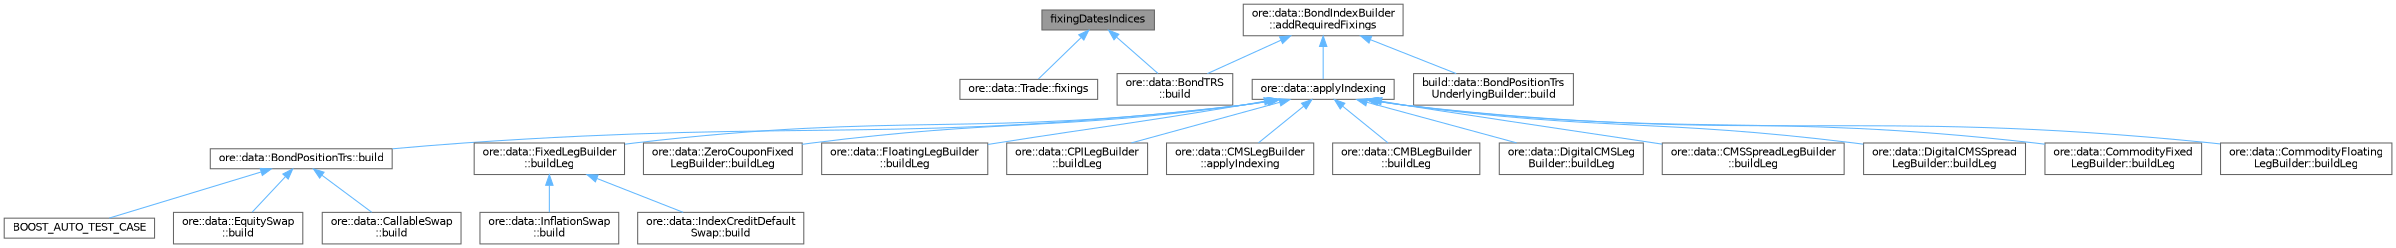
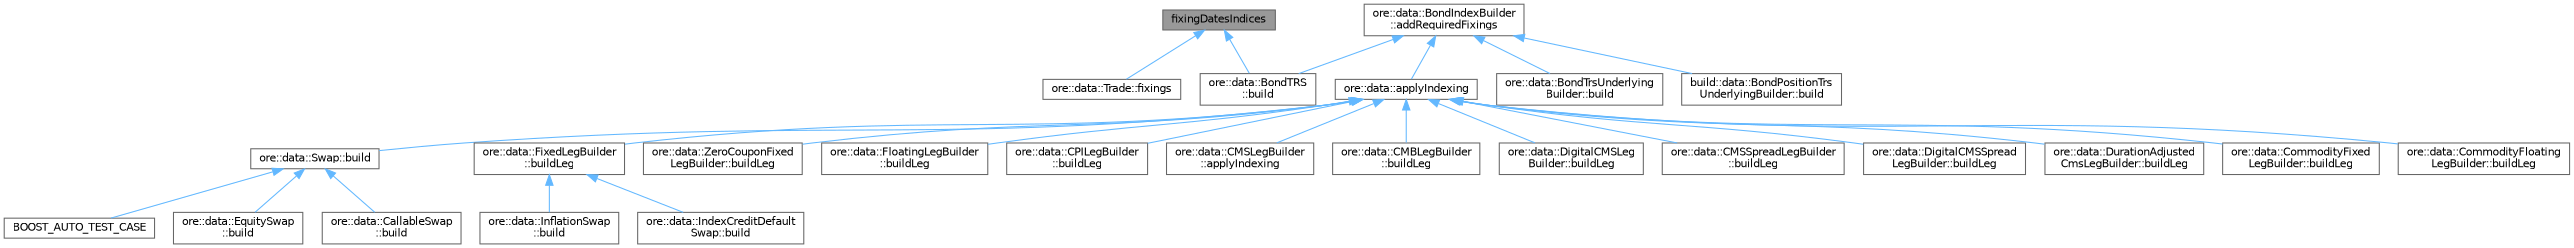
none -> (1580, 89)
(301, 159) -> (315, 159)
none -> (2124, 159)
